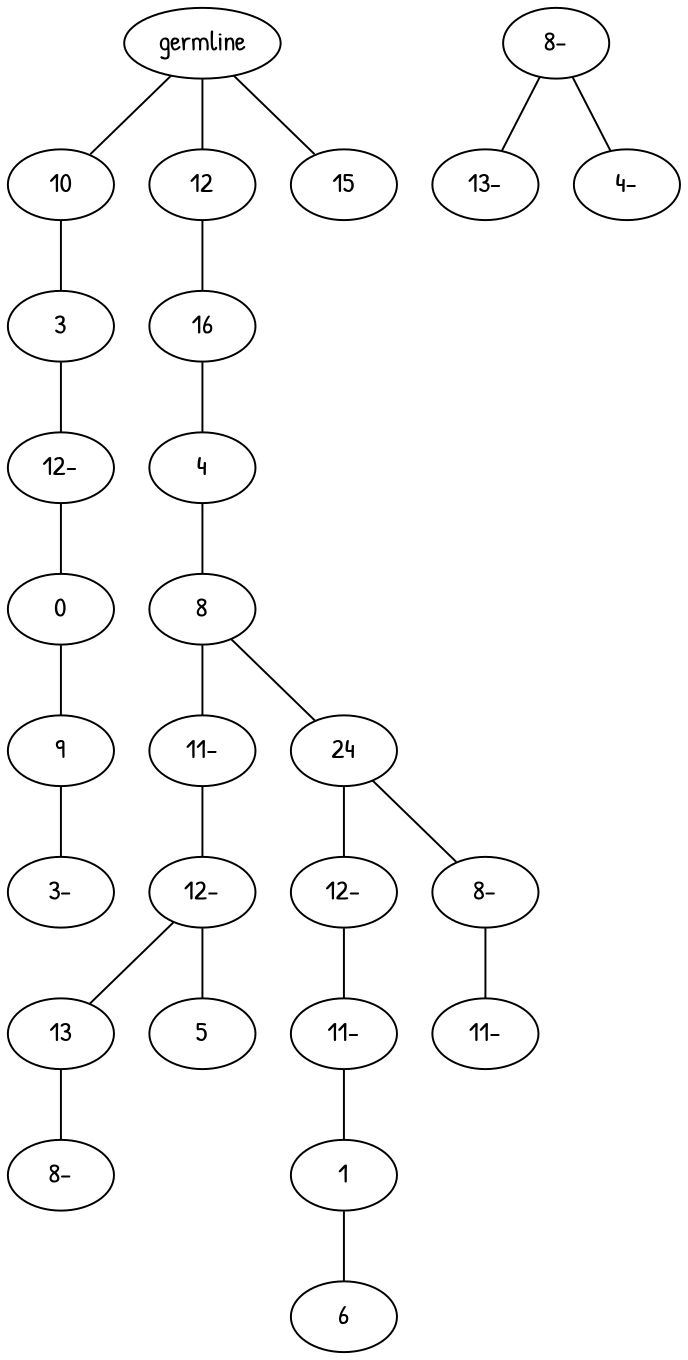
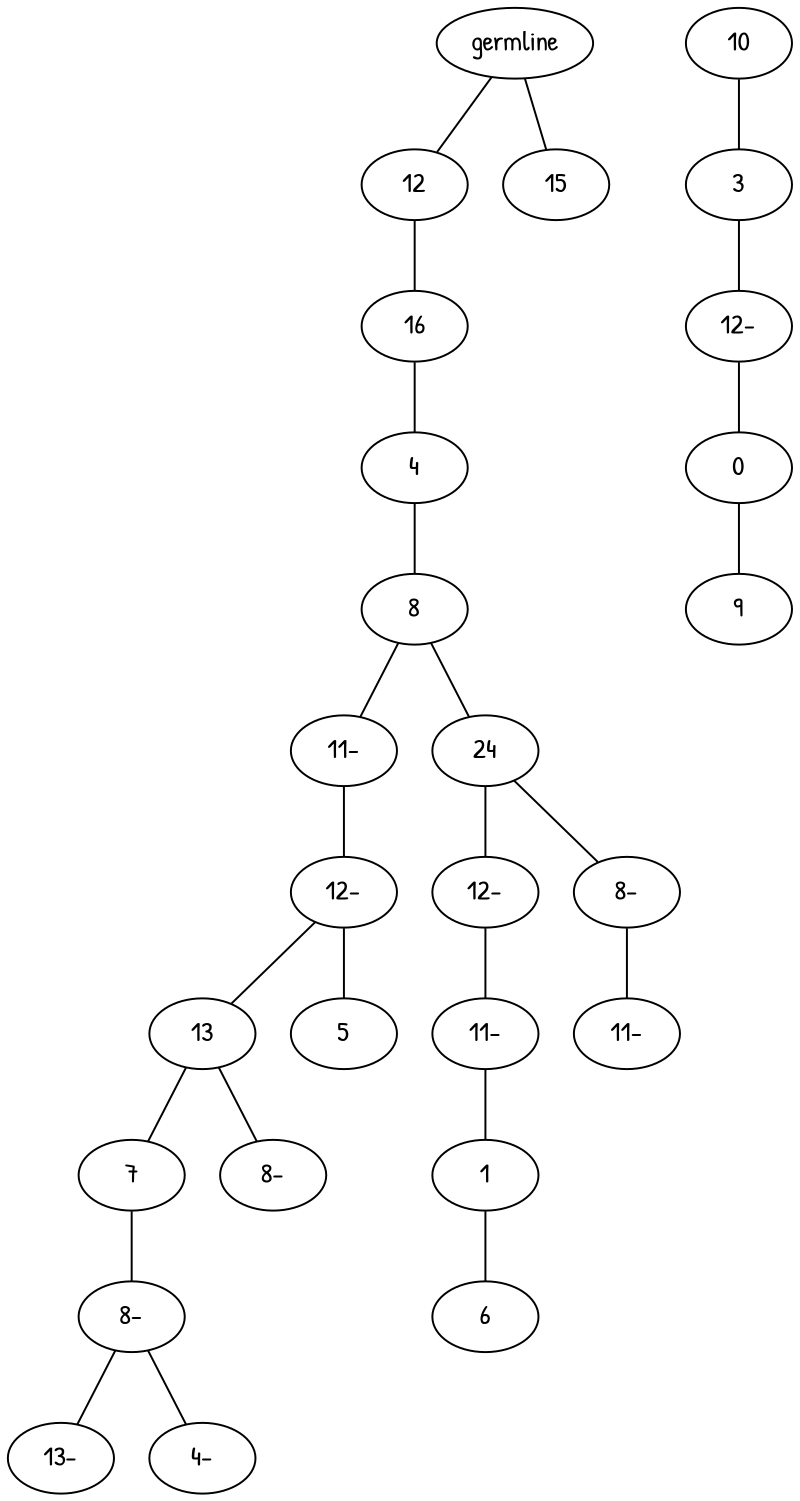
(131, 115) -> none
(61, 892) -> none
none -> (132, 1175)
